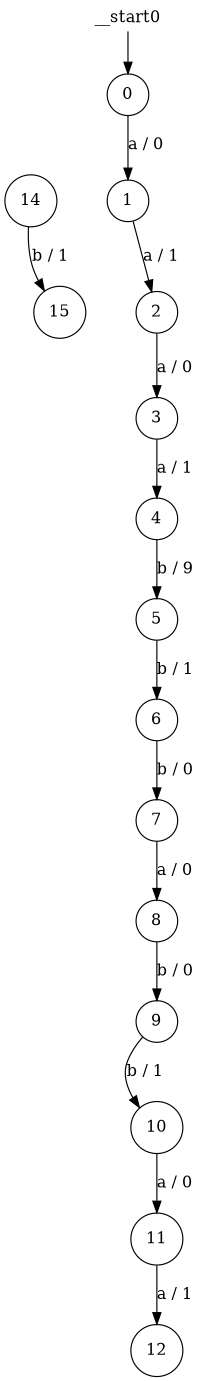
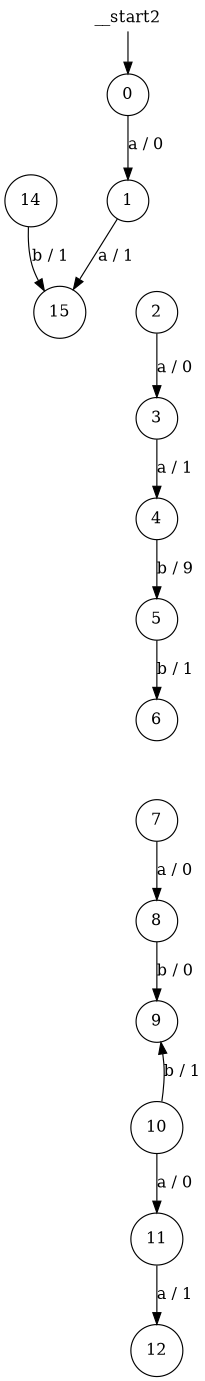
(128, 18) -> (128, 18)
(141, 251) -> (99, 249)
(157, 764) -> none
(126, 1066) -> (164, 1078)
